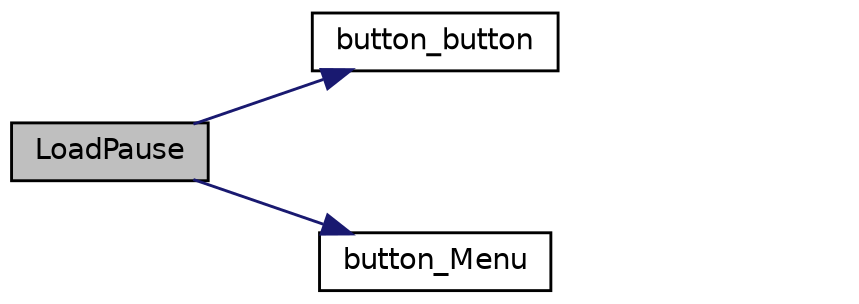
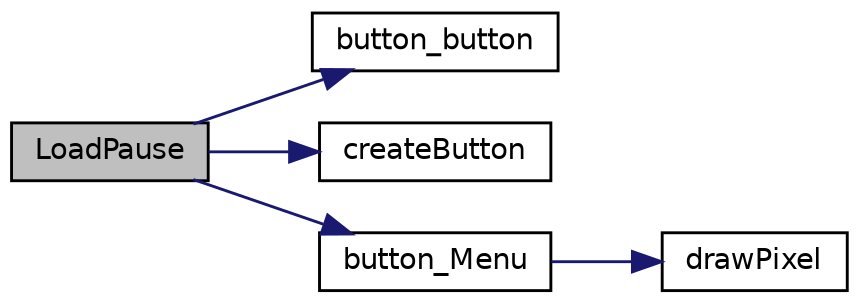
none -> (435, 152)
none -> (755, 262)
